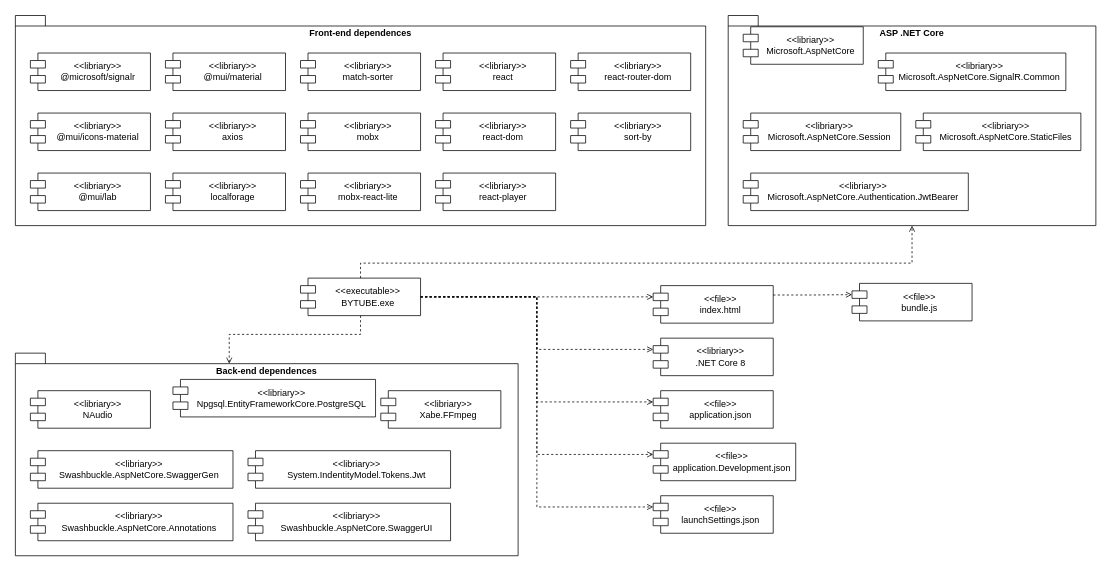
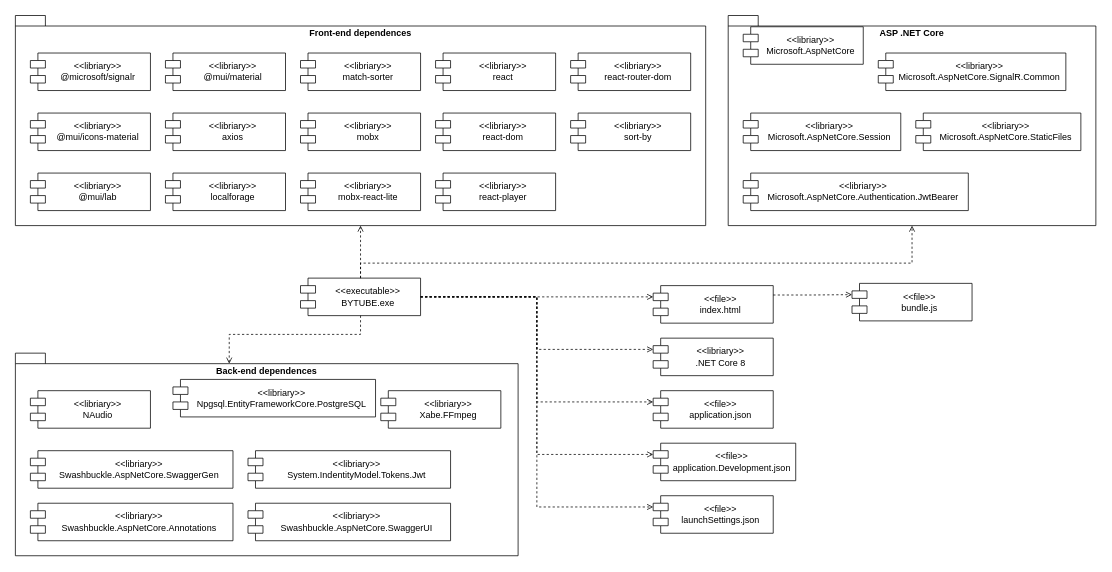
none -> (360, 243)
